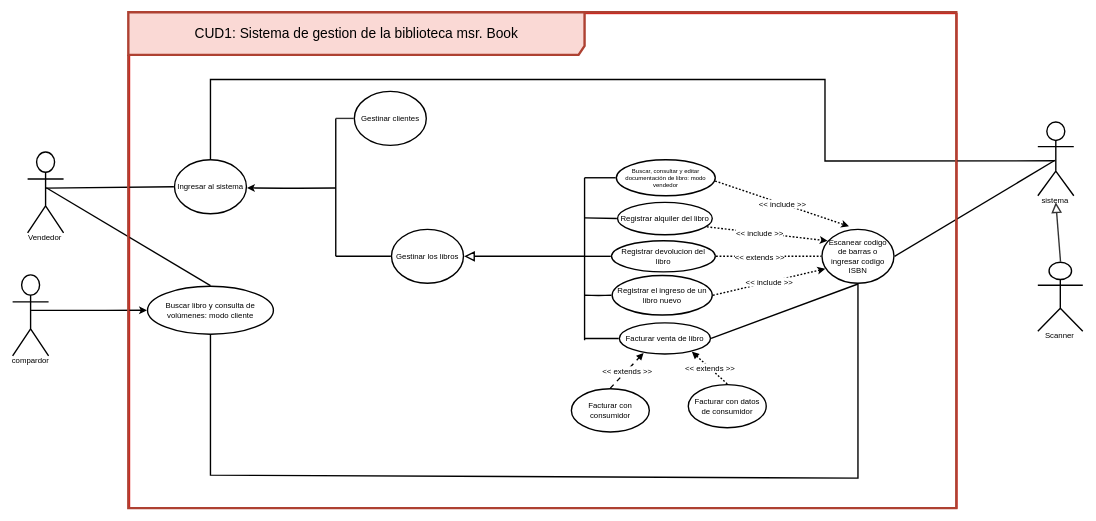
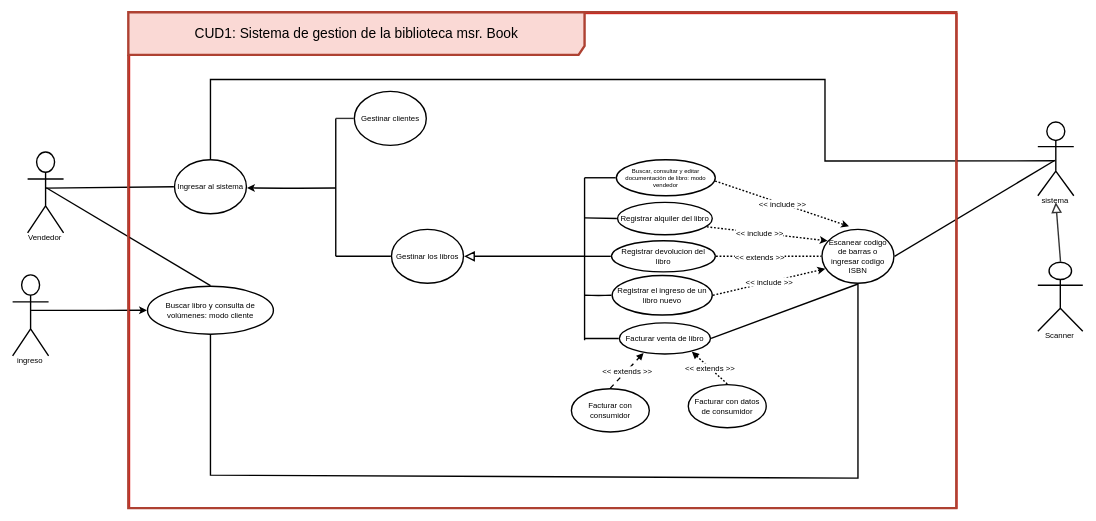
(30, 361) -> (30, 361)
